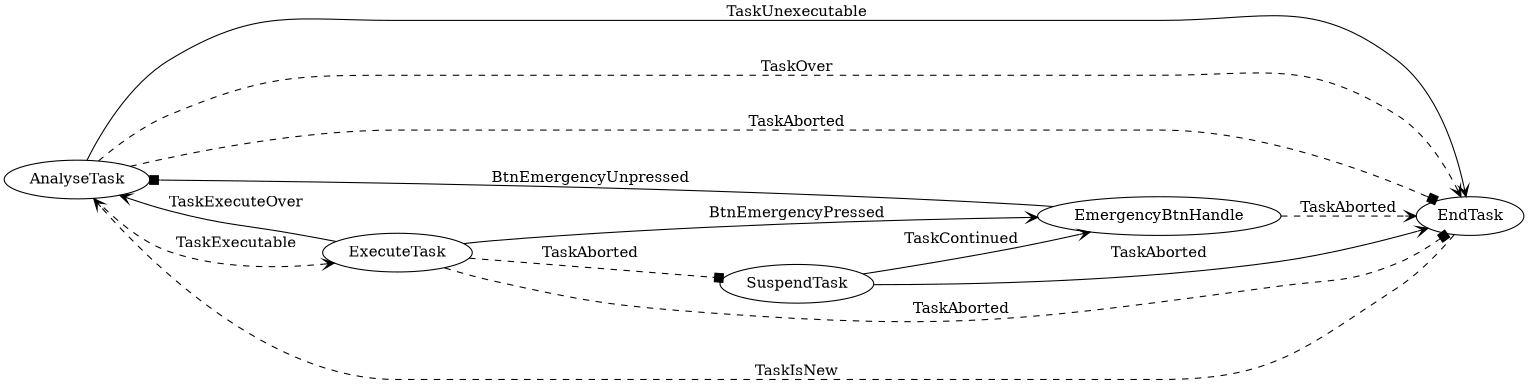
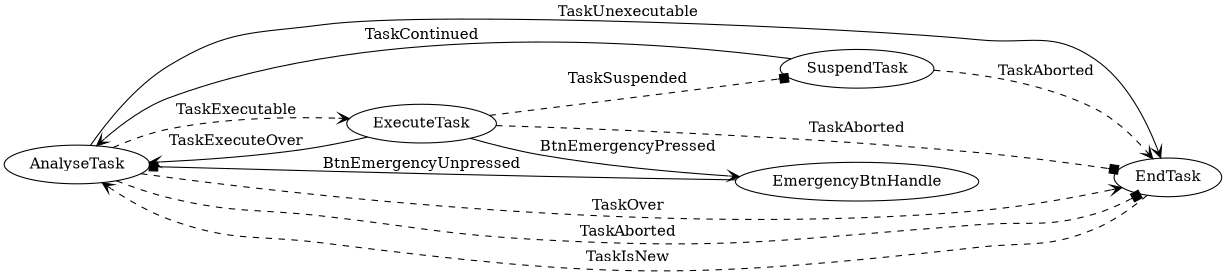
(1343, 216) -> none
(590, 253) -> (628, 79)
(972, 256) -> (439, 46)
(1148, 275) -> (1048, 90)
